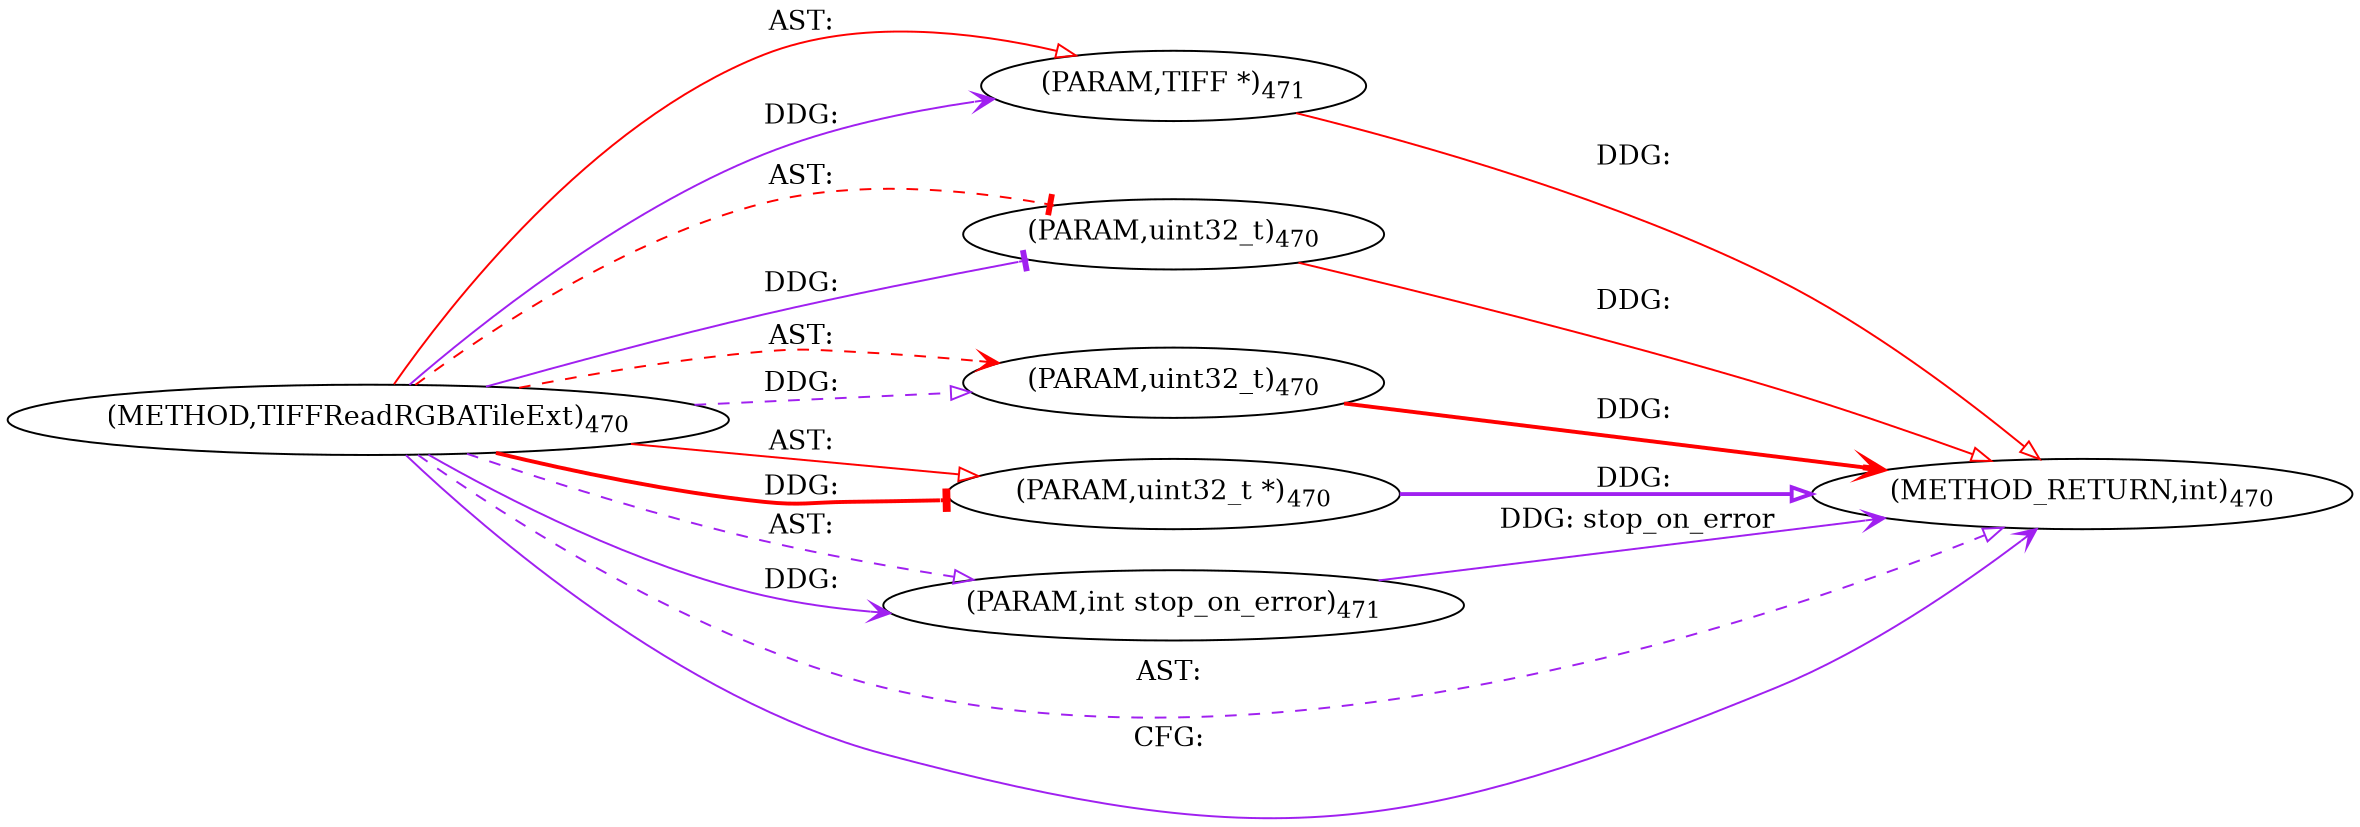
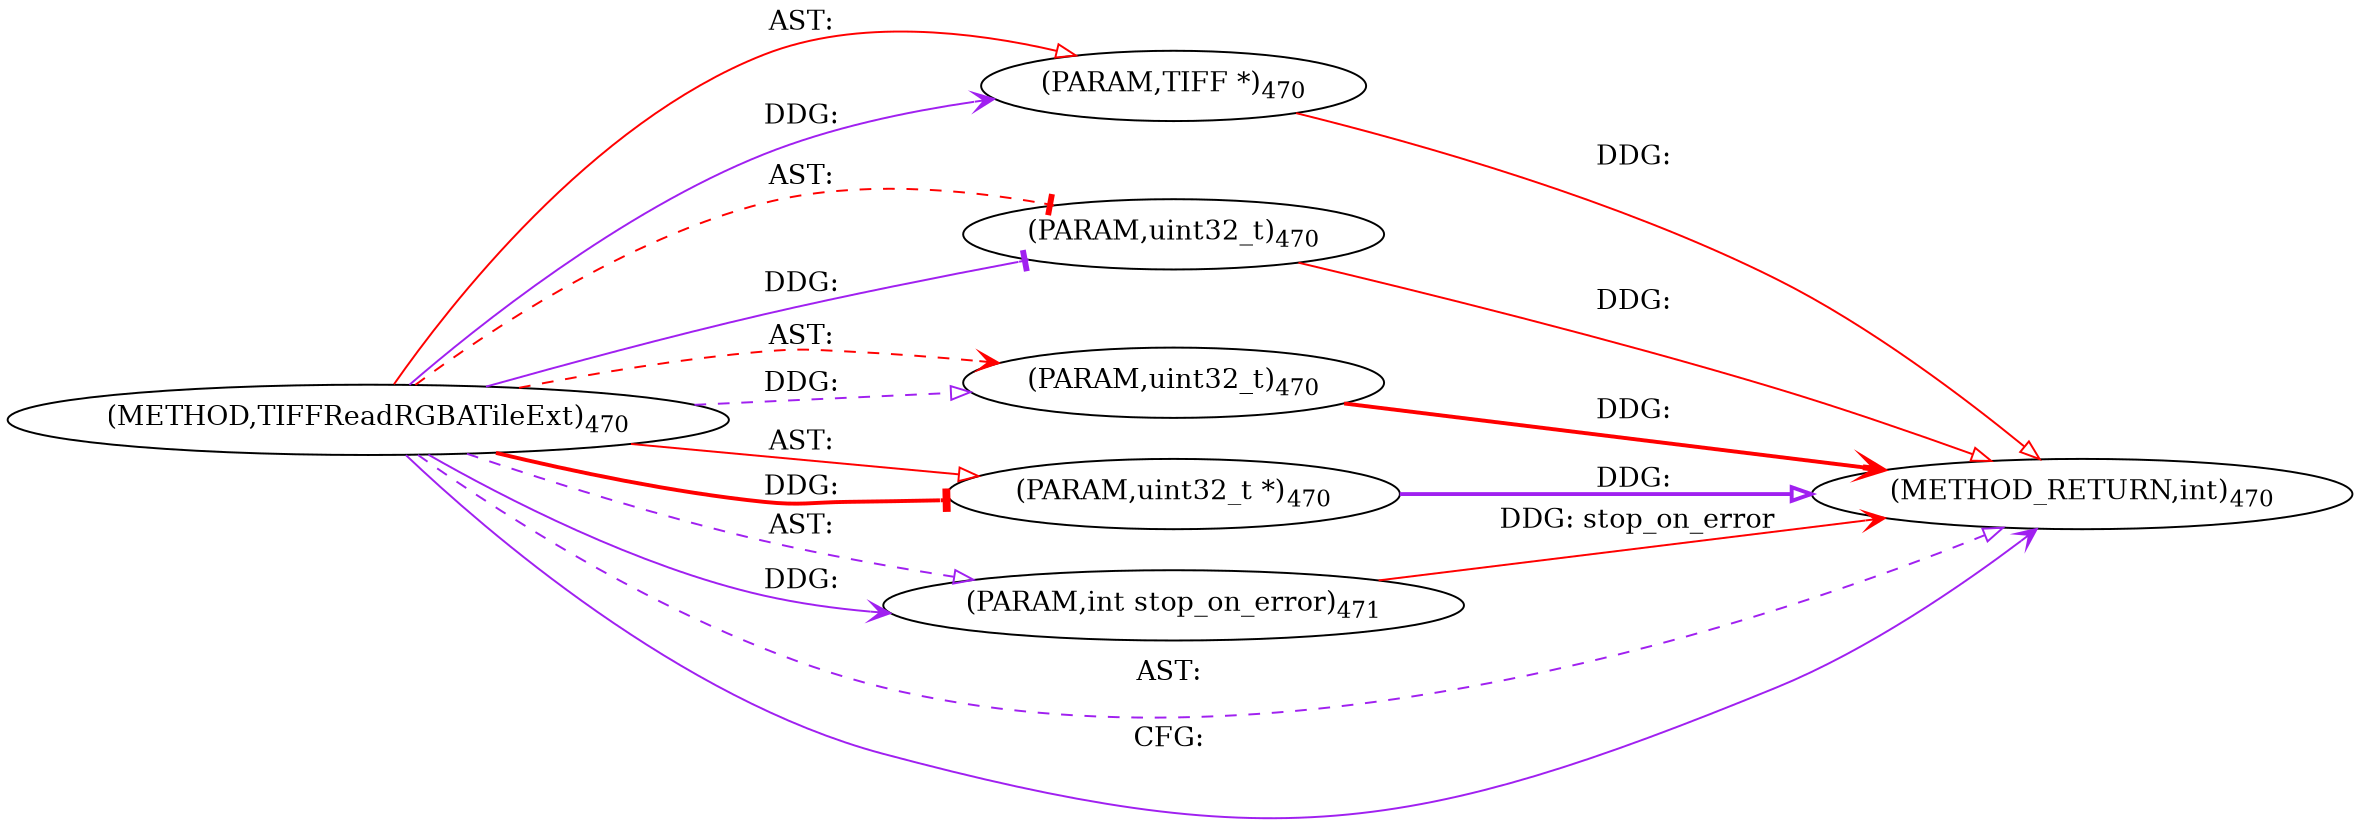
(1284, 83) -> (1284, 83)
(1622, 550) -> (1622, 550)
